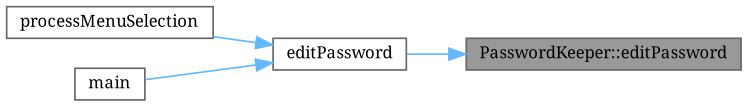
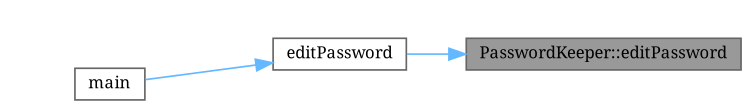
(110, 22) -> none
